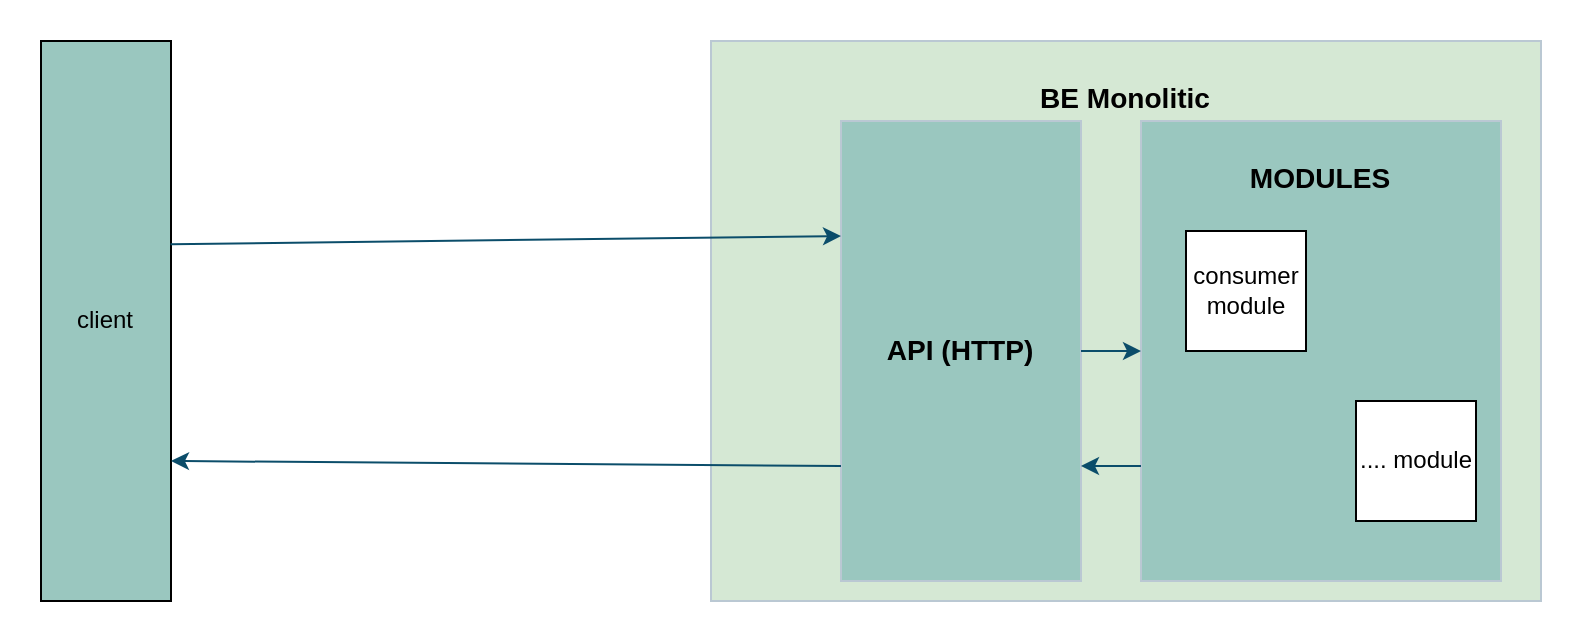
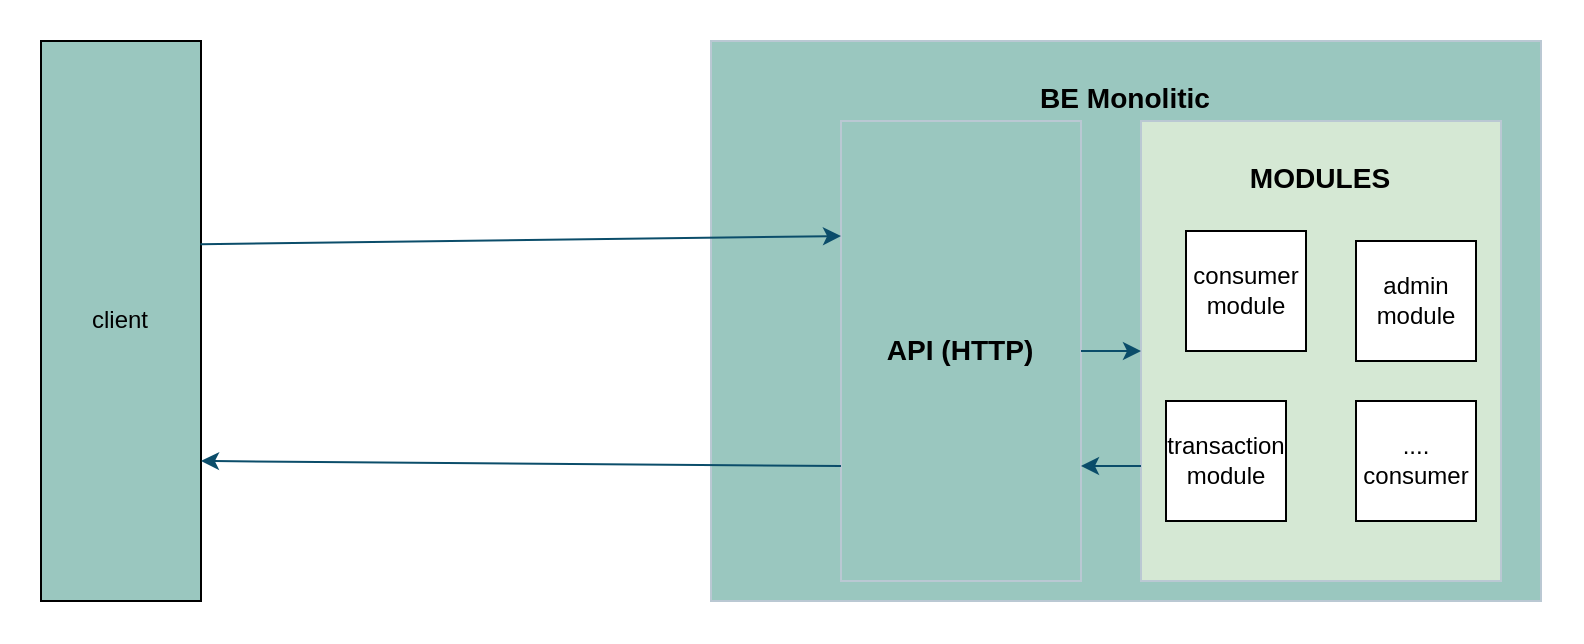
none -> (1416, 301)
(106, 321) -> (121, 321)
(1126, 321) -> (1126, 321)
(1321, 351) -> (1321, 351)
none -> (1226, 461)
(1417, 461) -> (1417, 461)
